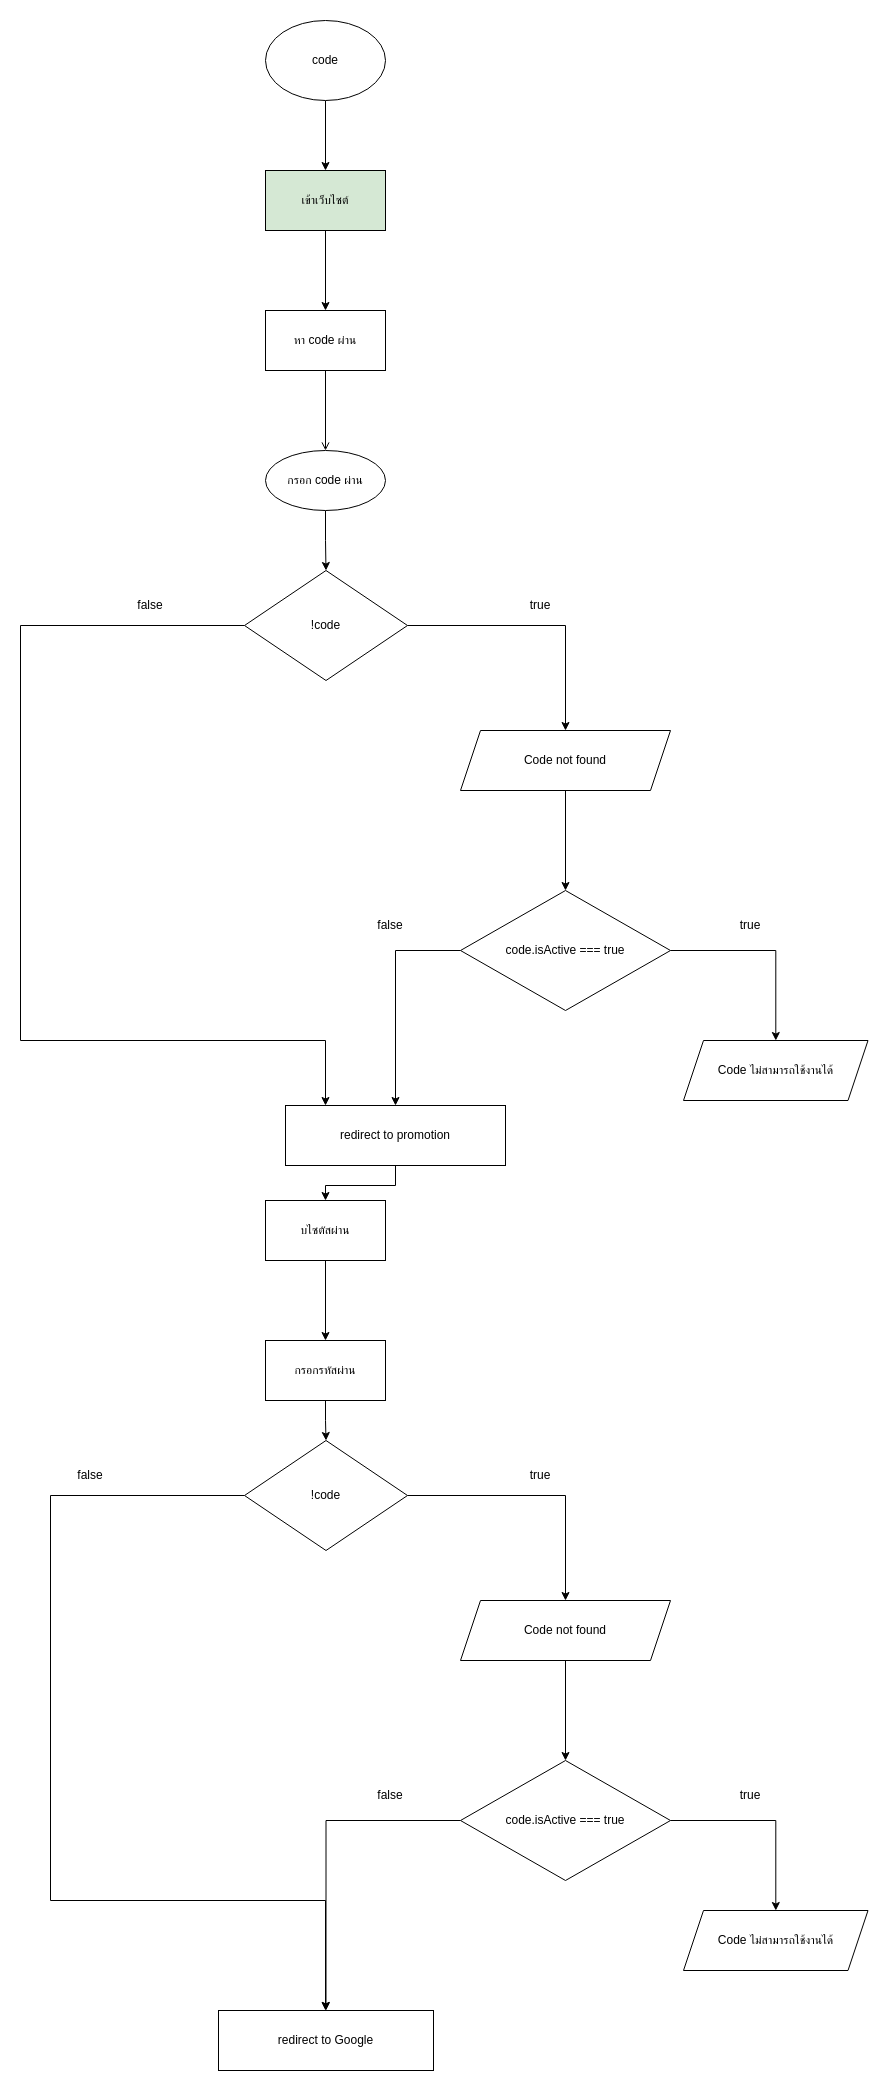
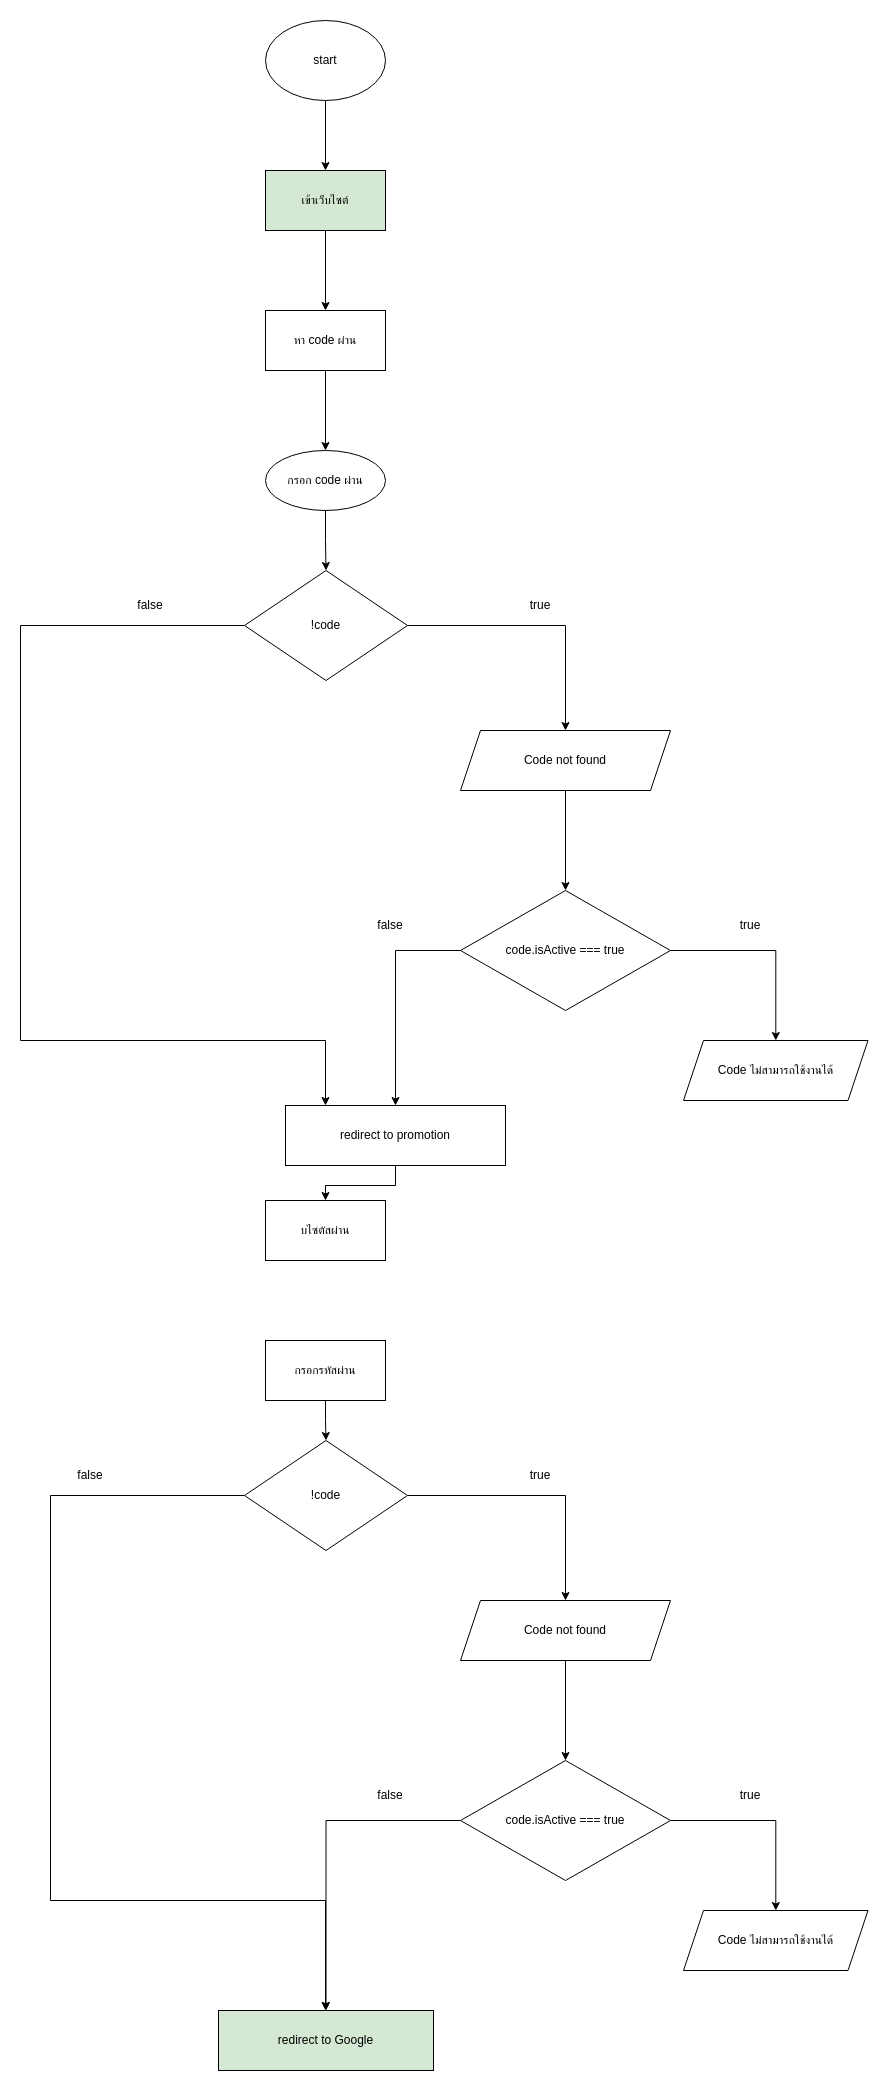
(326, 61) -> (326, 61)
(326, 443) -> (326, 442)
(326, 1297) -> none
(326, 2041) -> (326, 2041)
